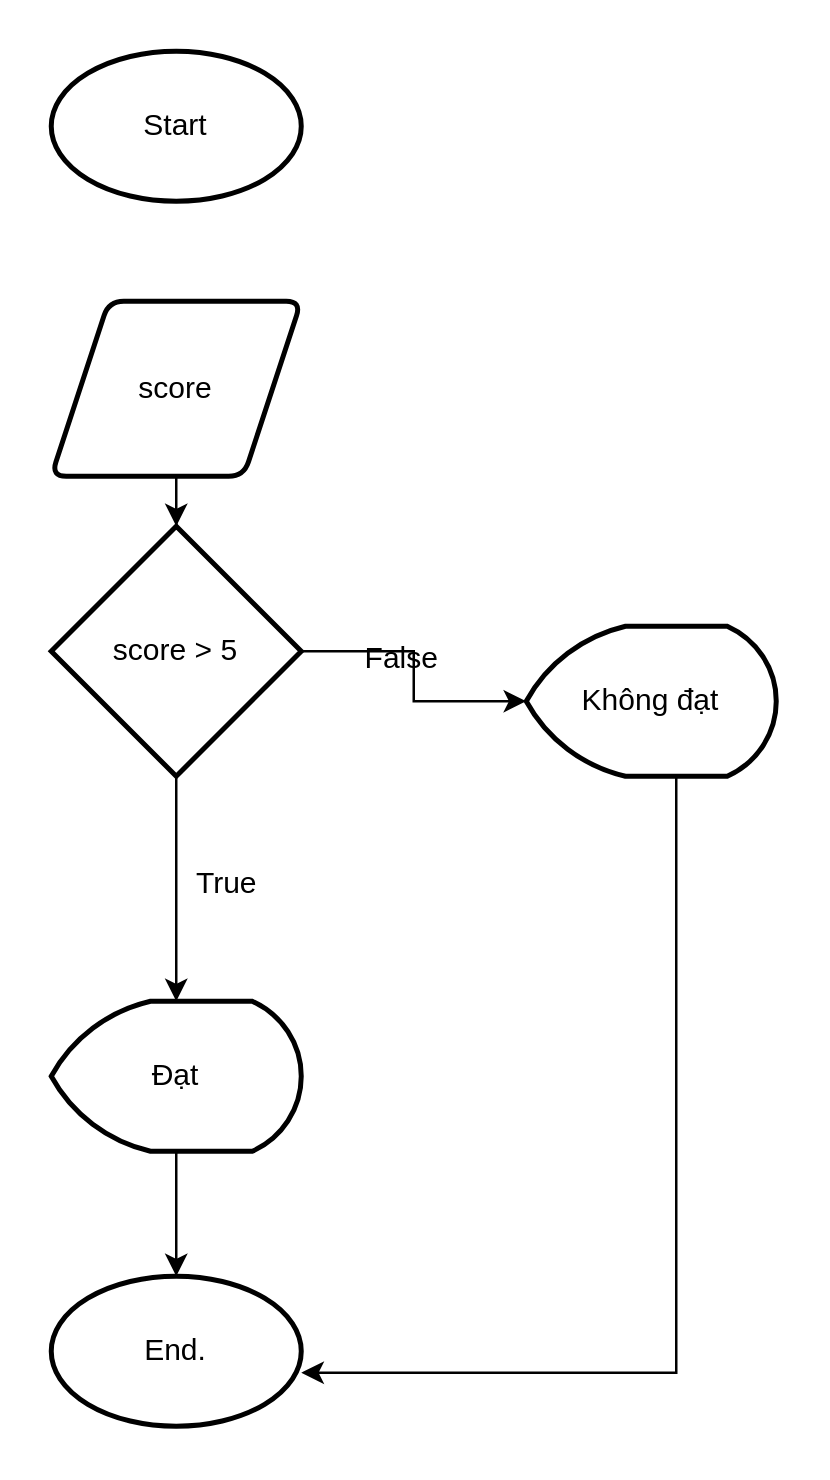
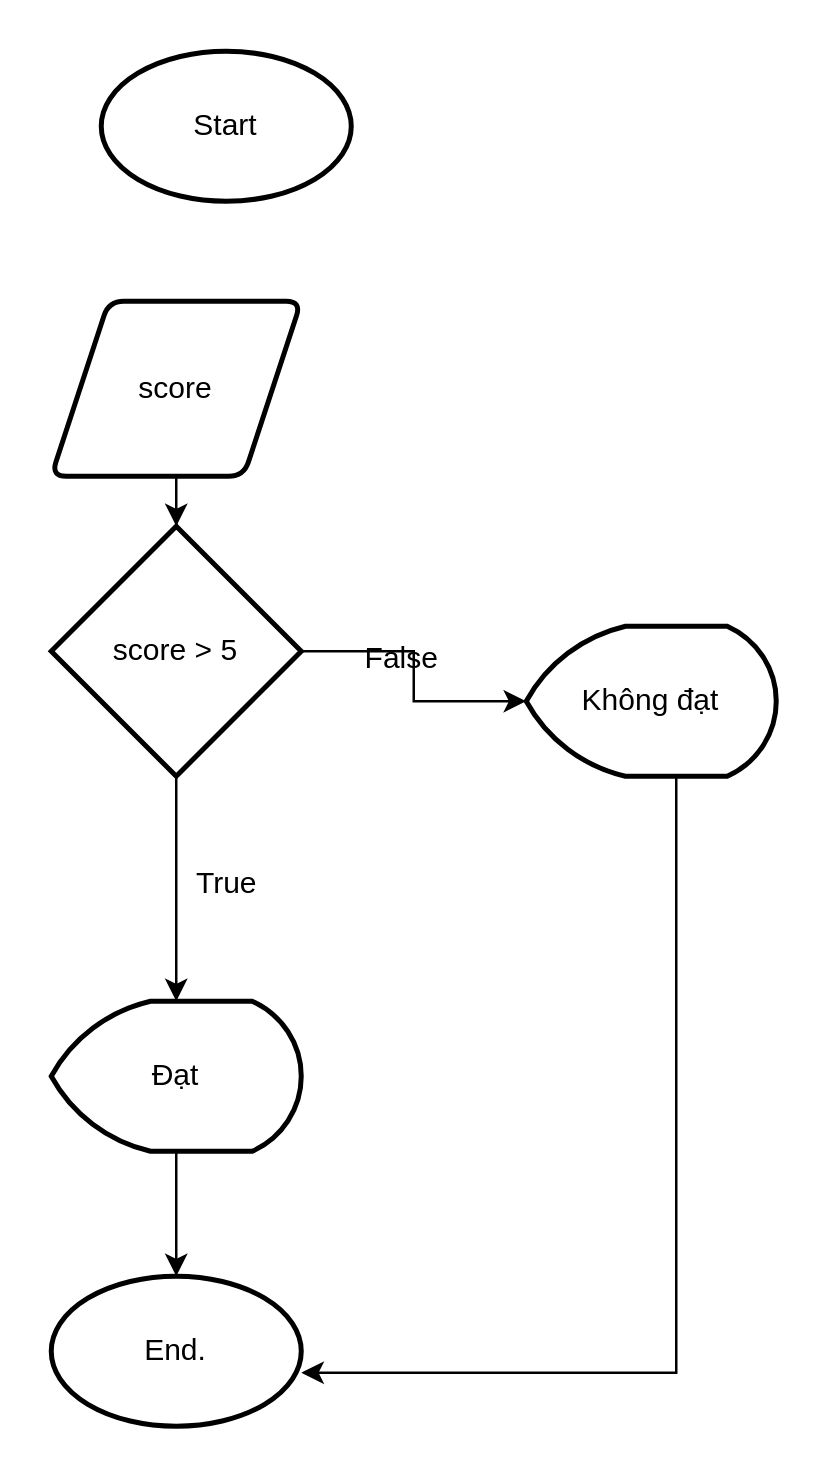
(176, 126) -> (226, 126)
